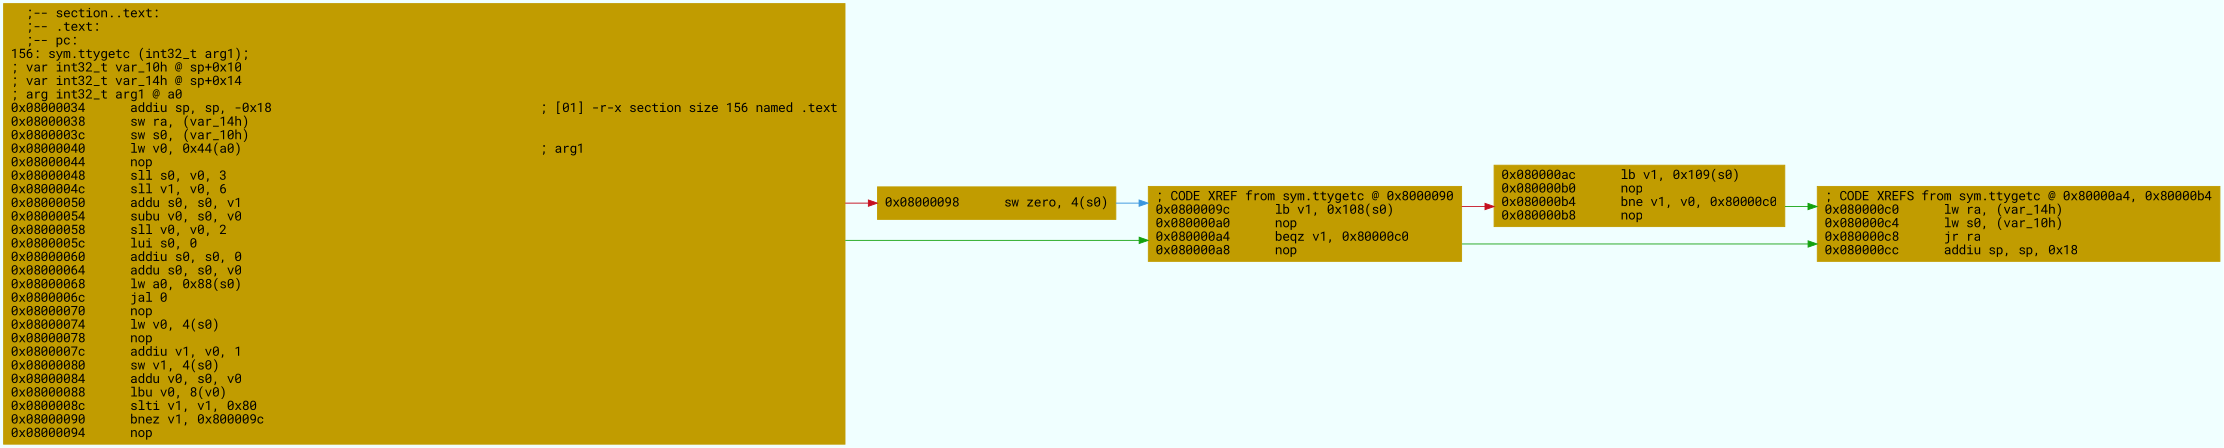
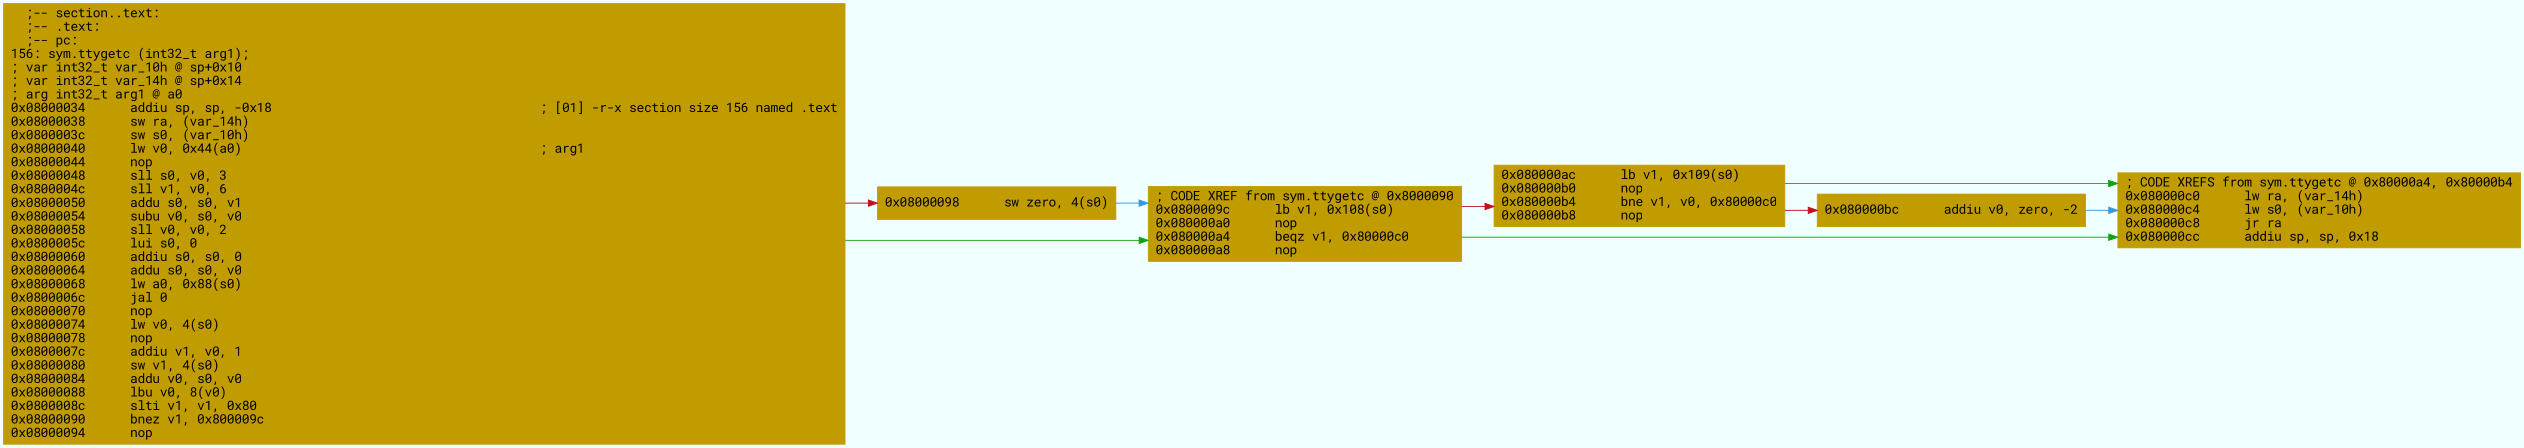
none -> (1951, 210)
